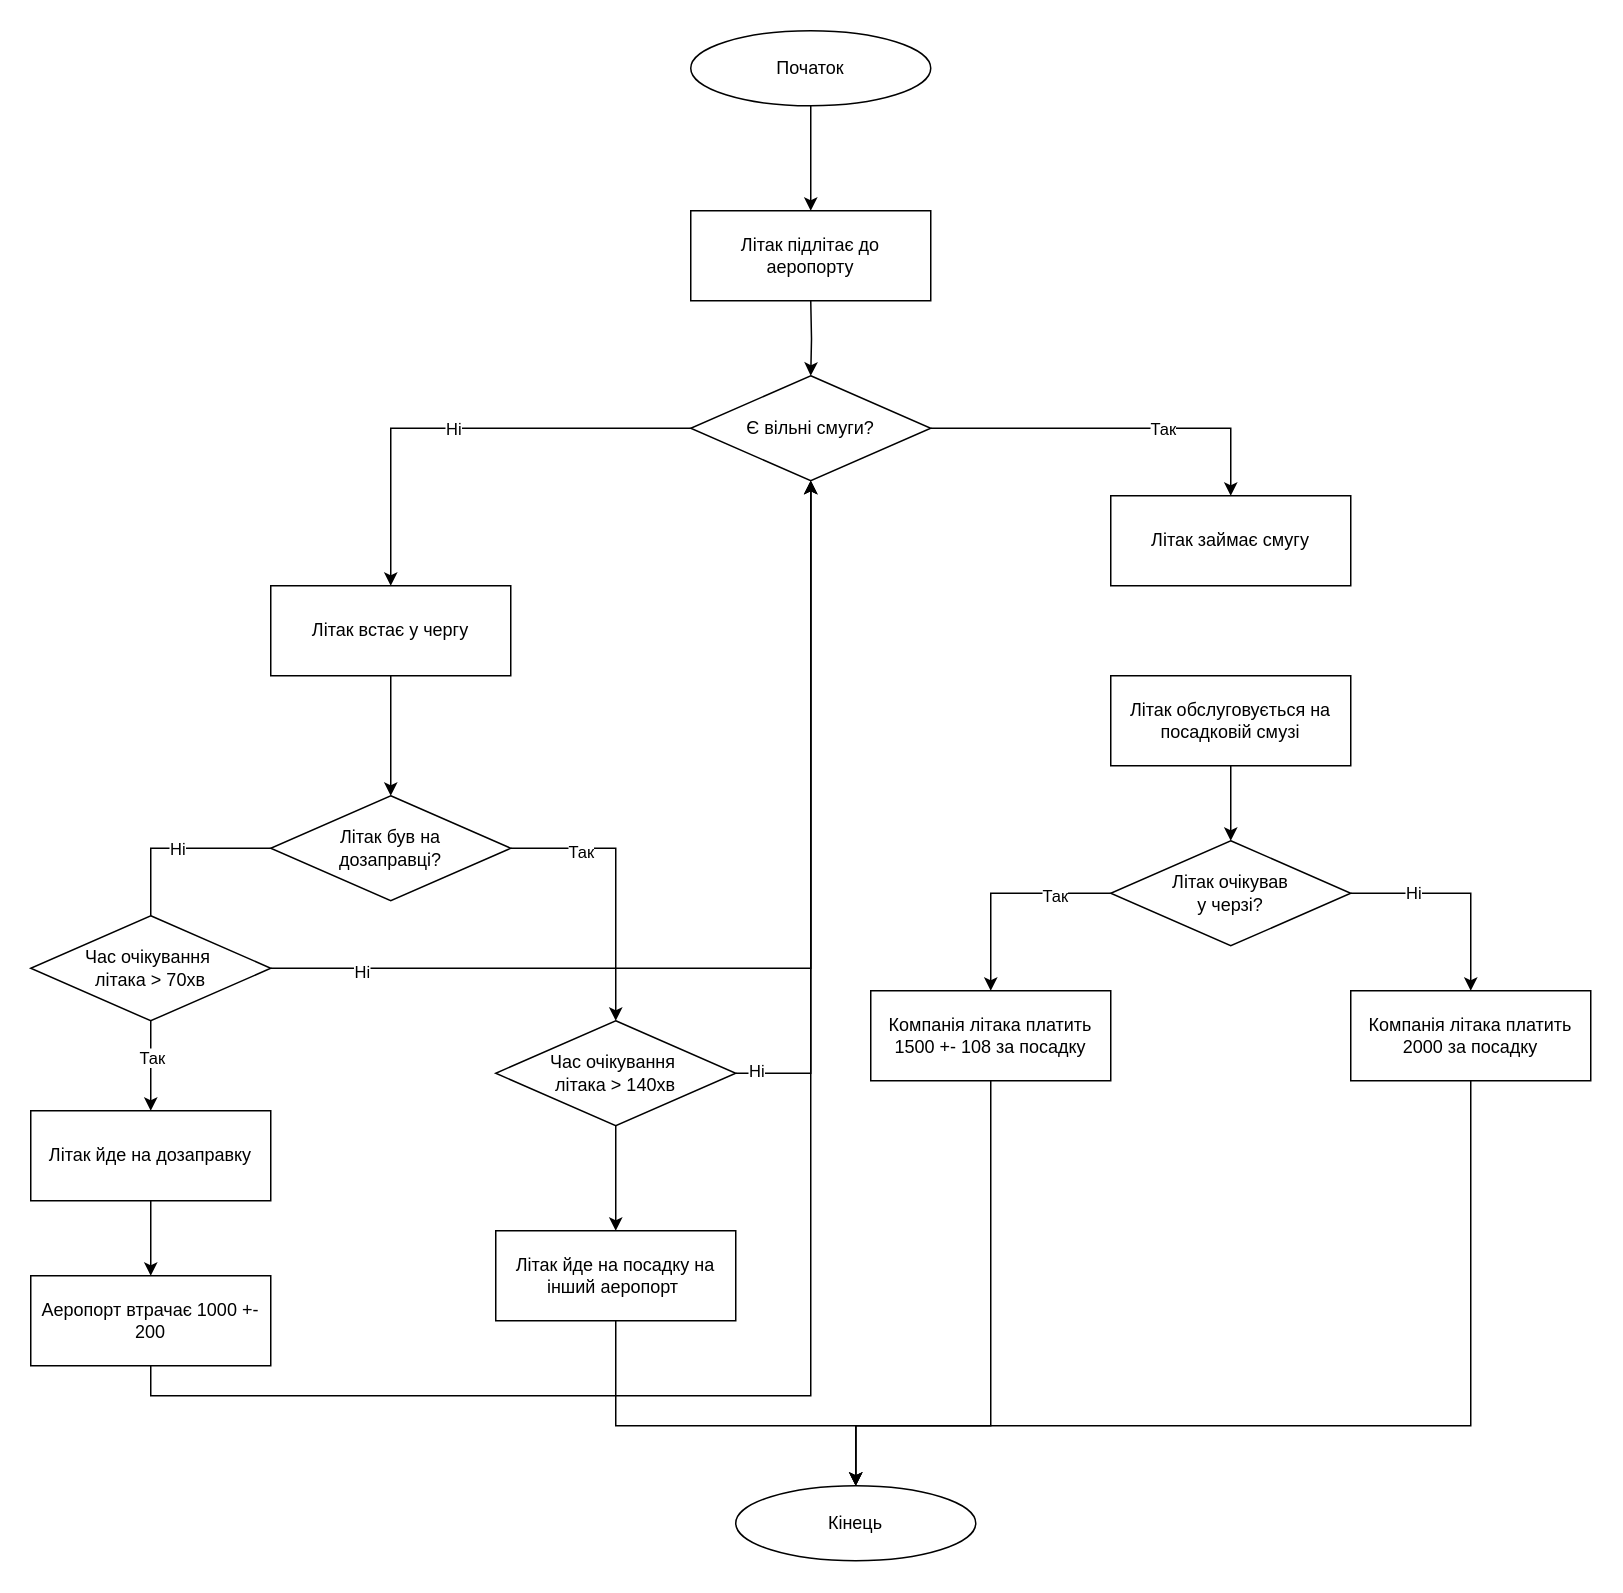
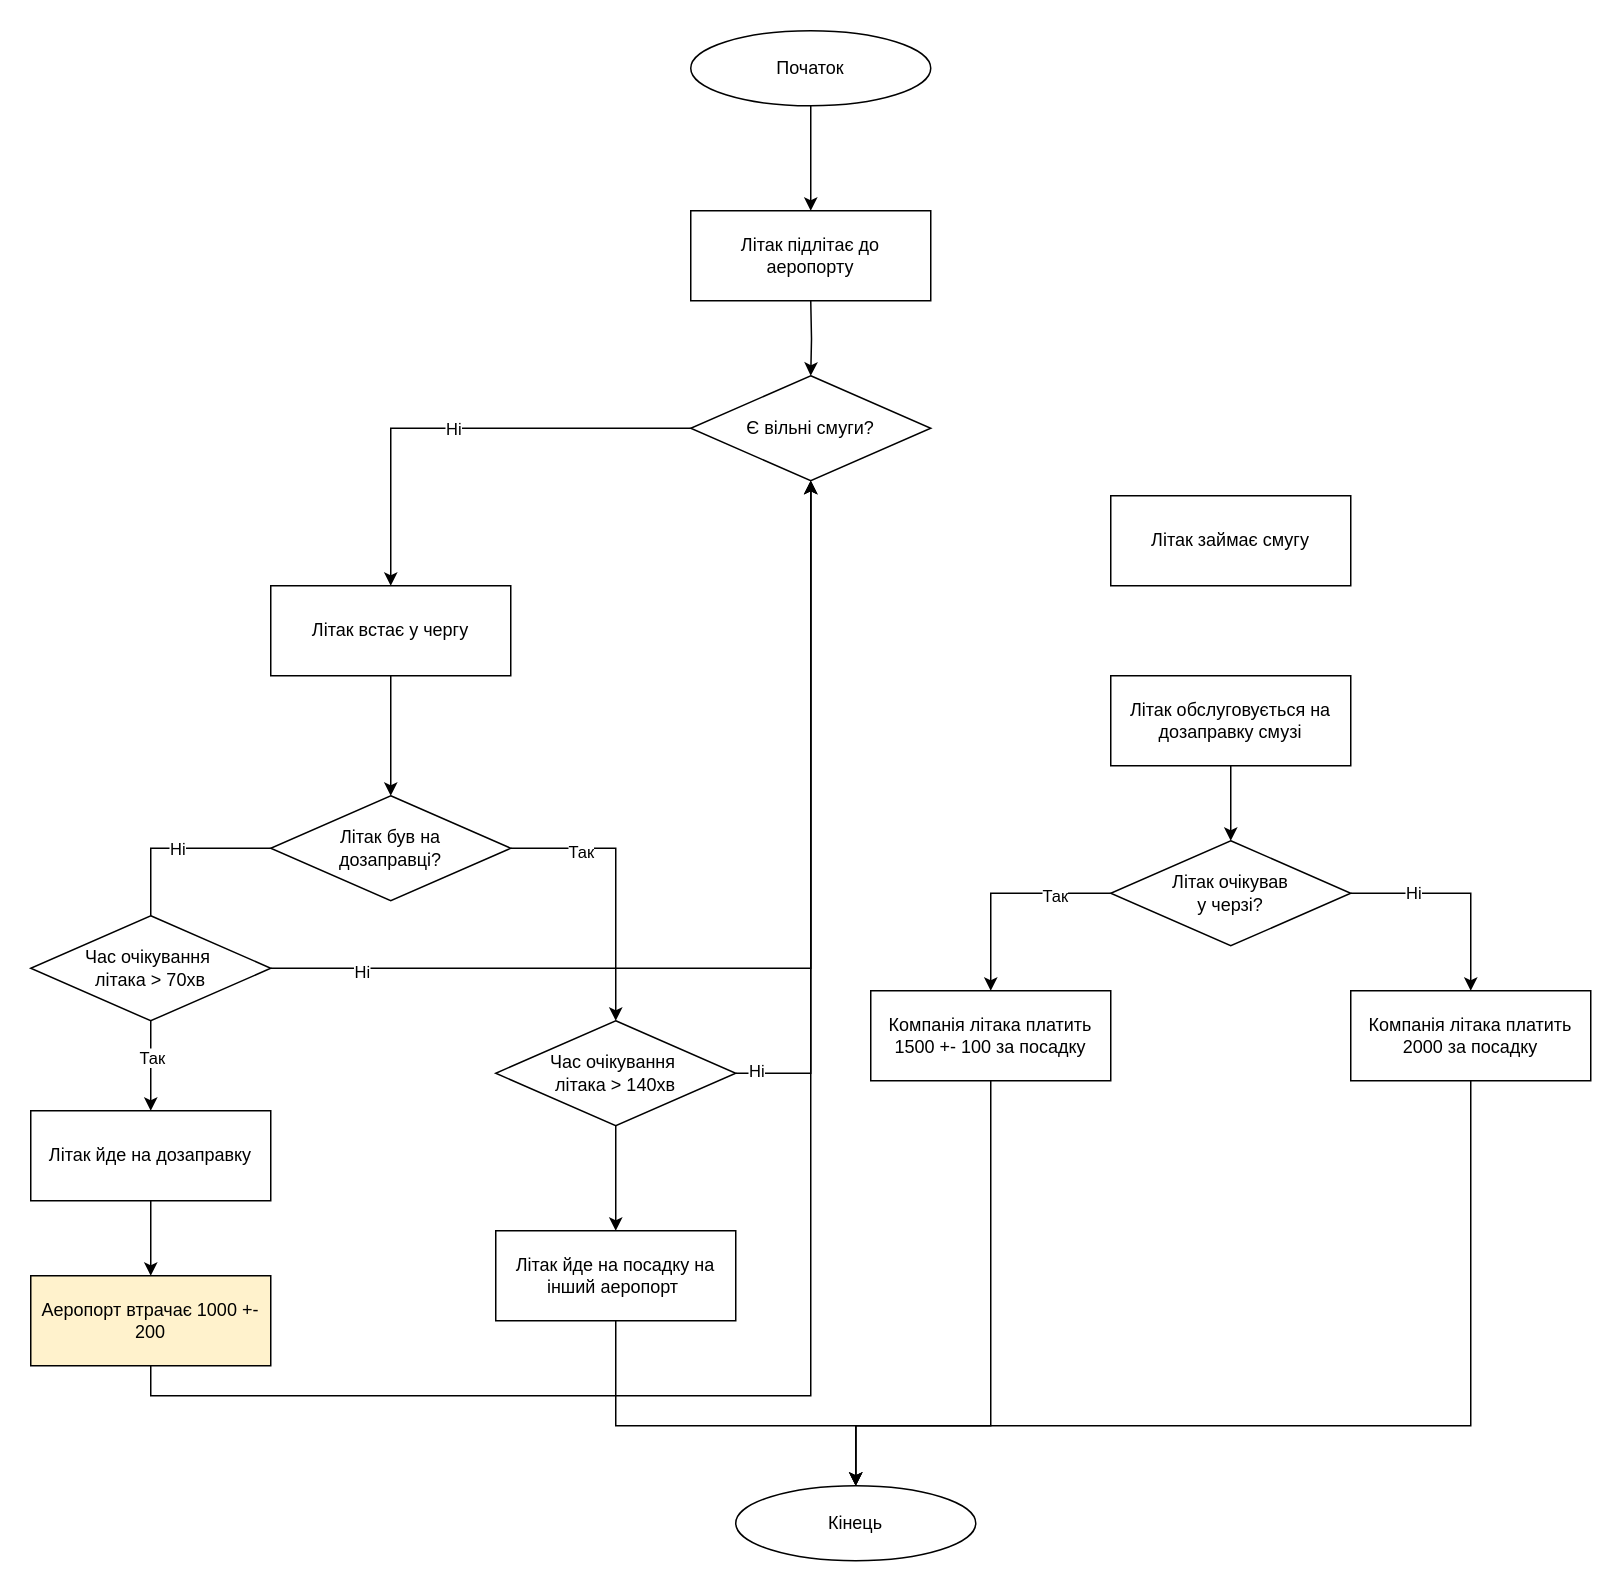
(1109, 428) -> none
(1231, 721) -> (1231, 721)
(991, 1036) -> (991, 1036)
(151, 1321) -> (151, 1321)
